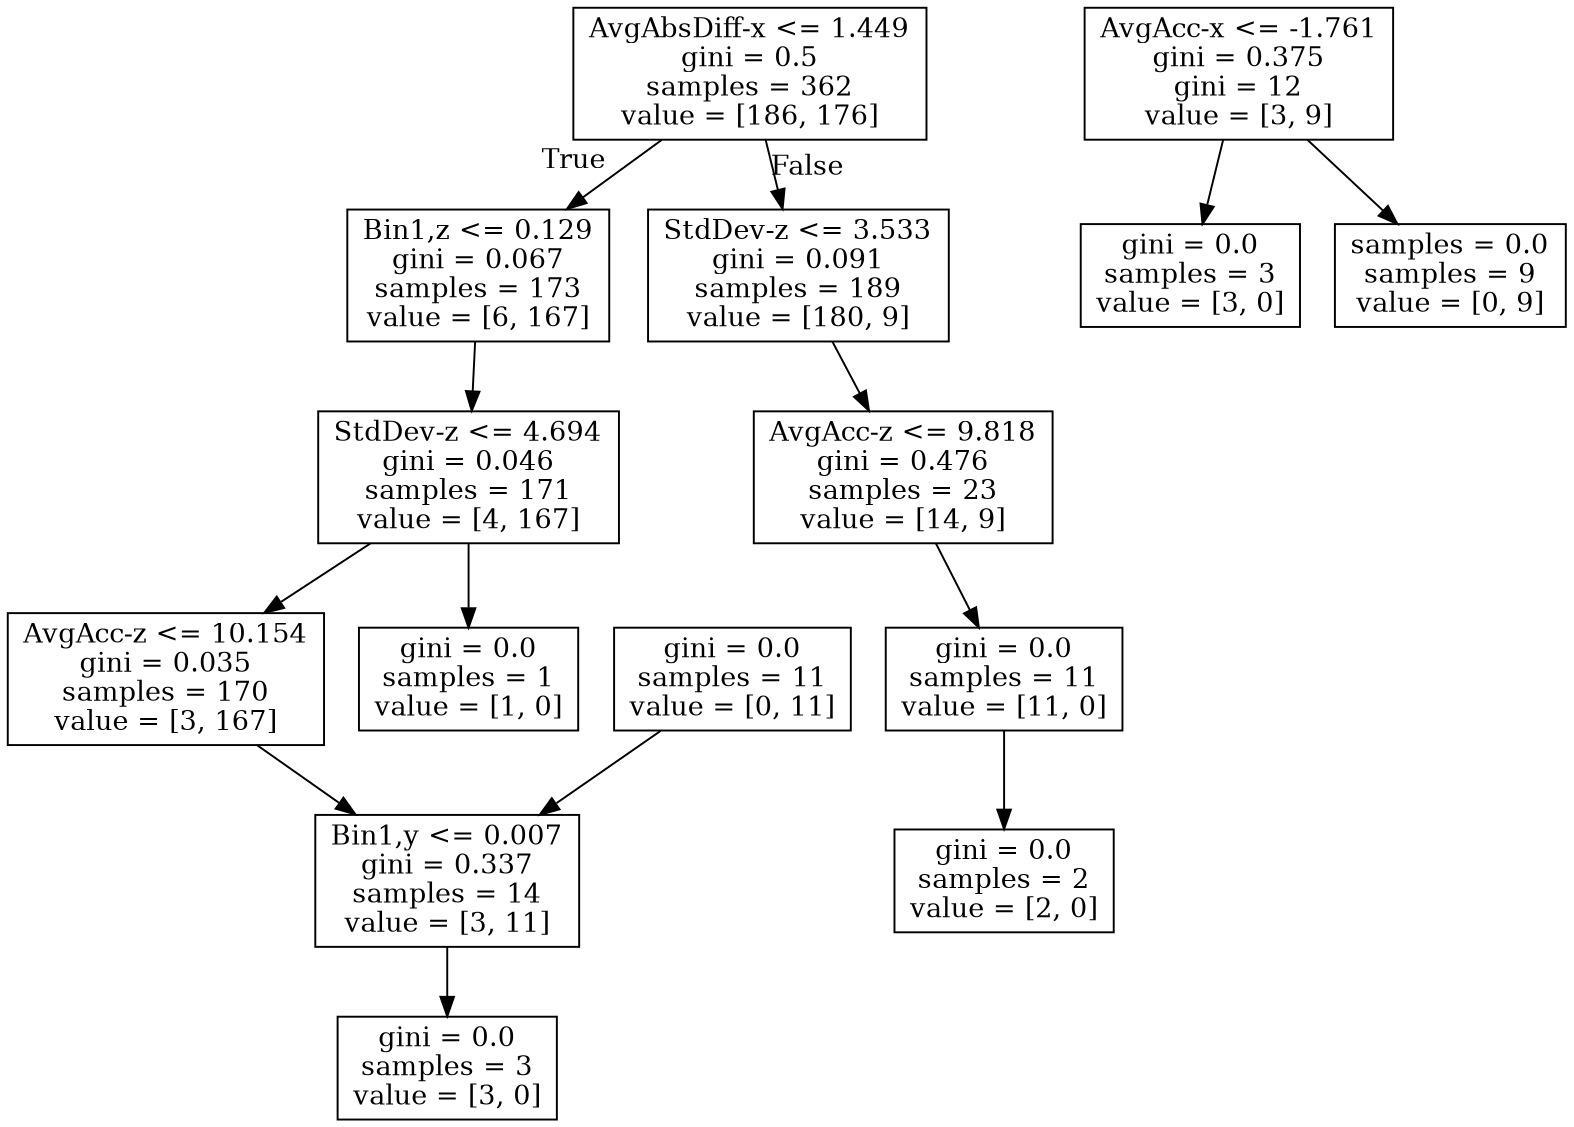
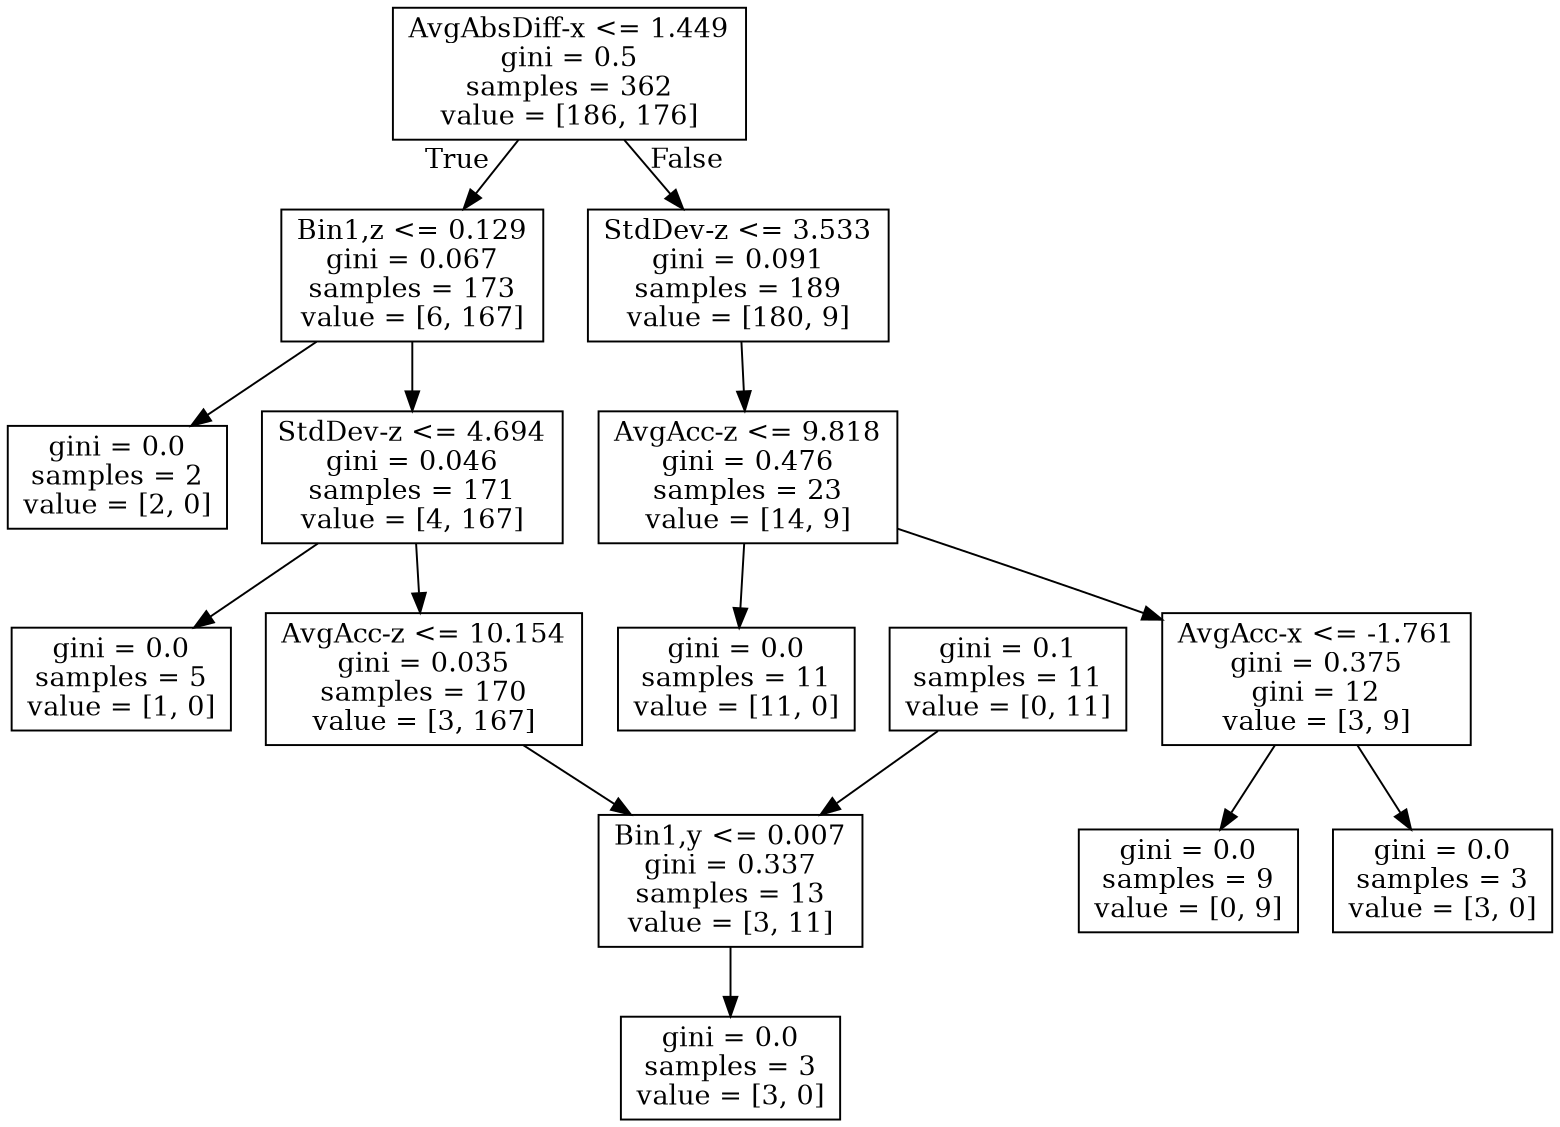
(1450, 276) -> (1188, 881)
none -> (1021, 571)
(469, 679) -> (121, 679)
(732, 679) -> (1008, 679)
(1004, 770) -> (262, 378)
(447, 881) -> (731, 881)
